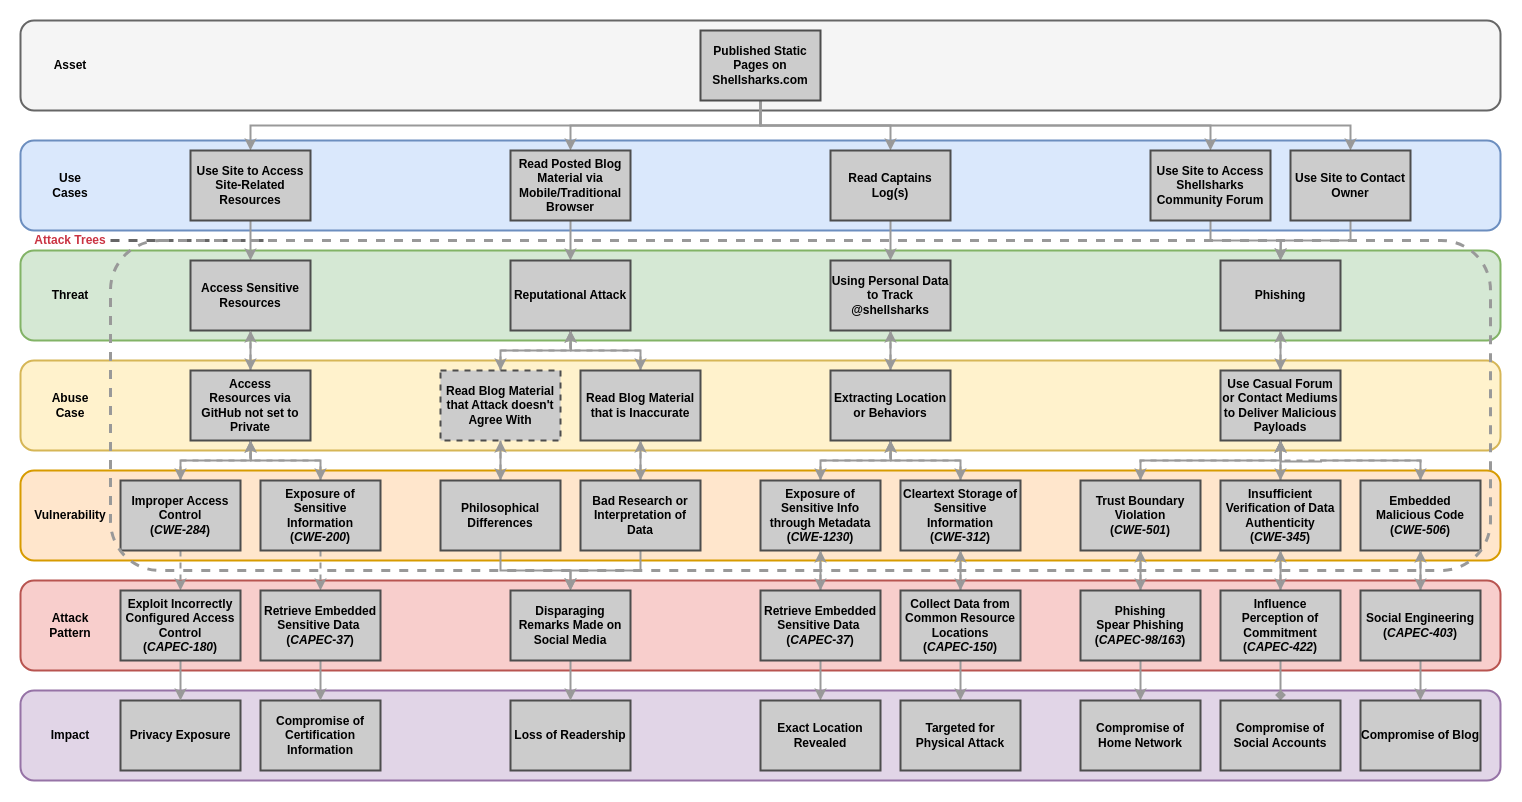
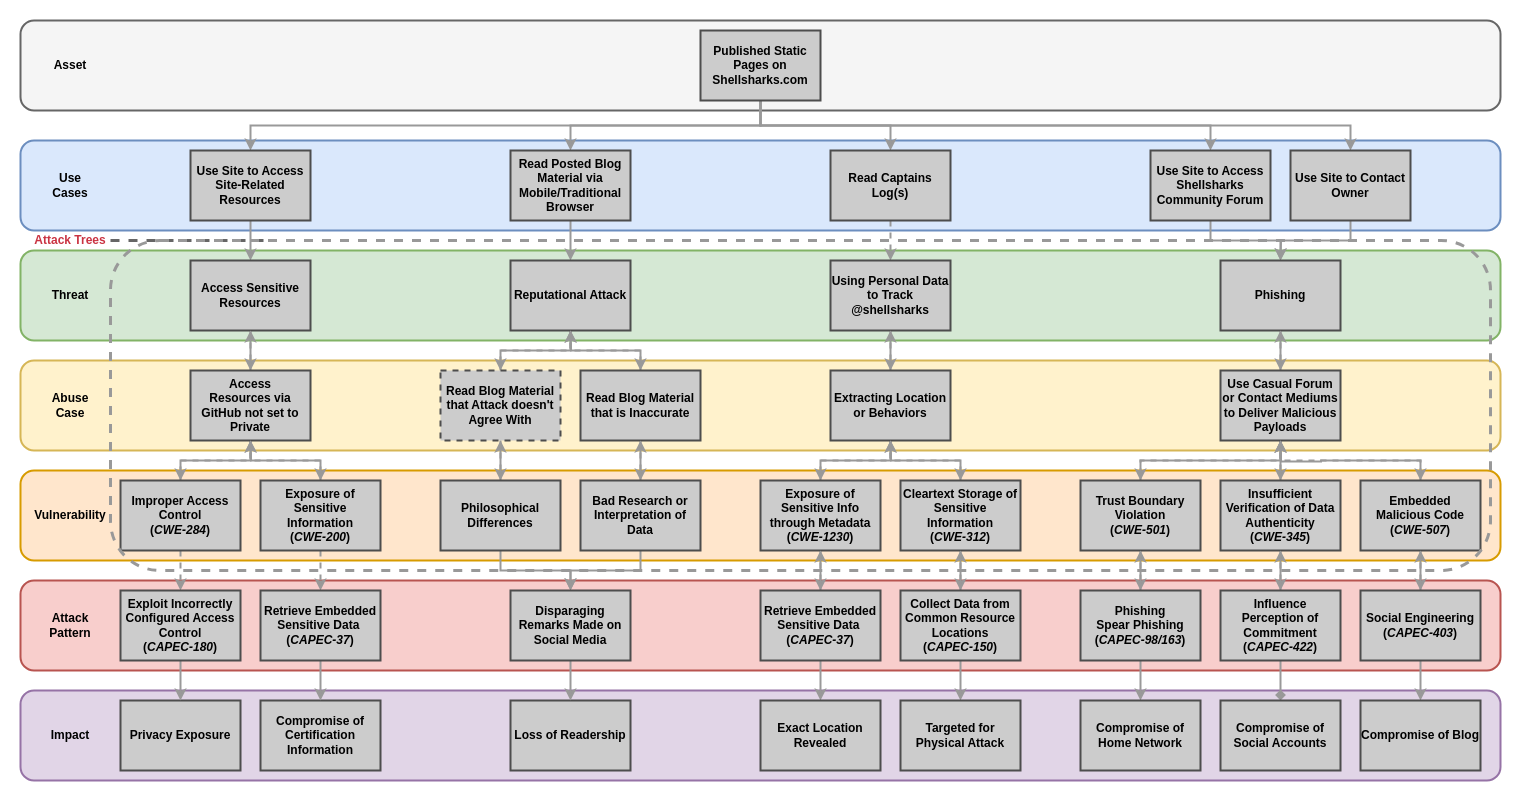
(891, 233) -> (891, 233)
(1421, 516) -> (1421, 516)
